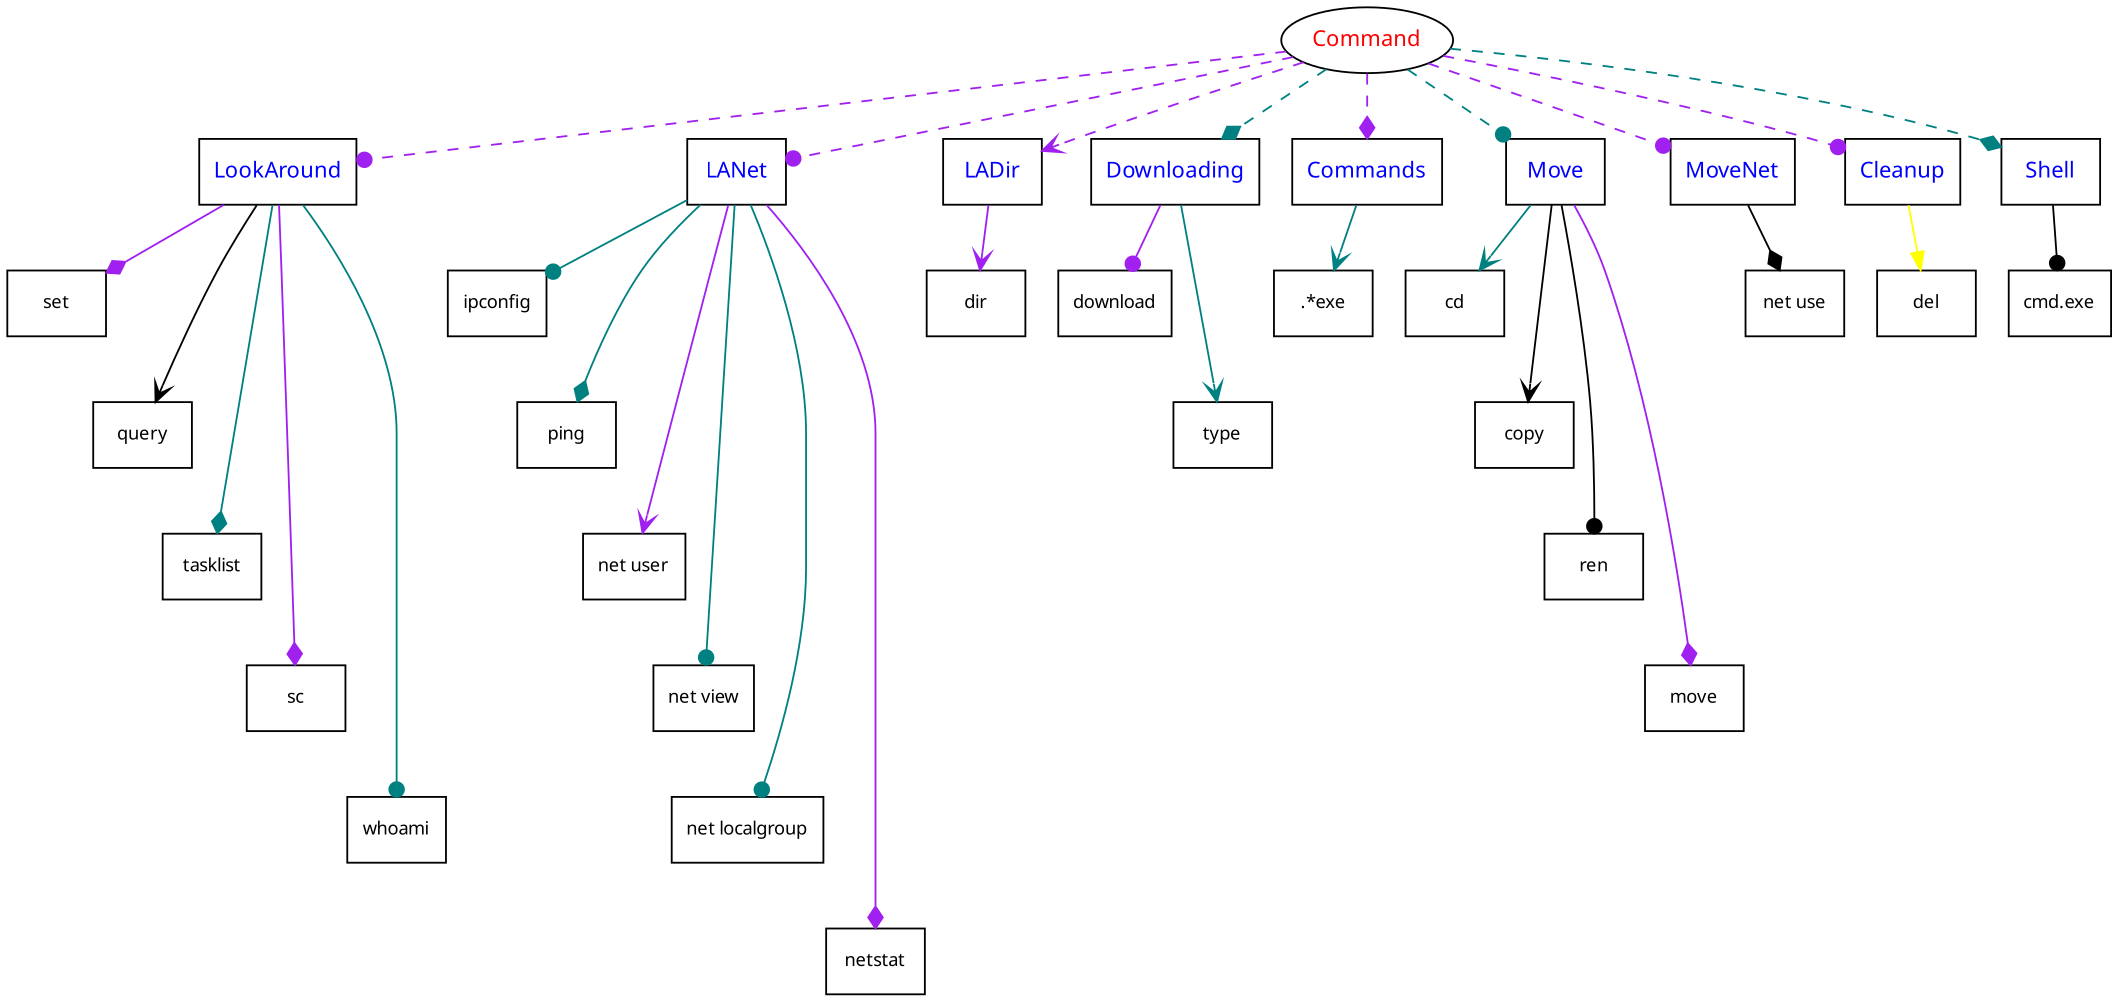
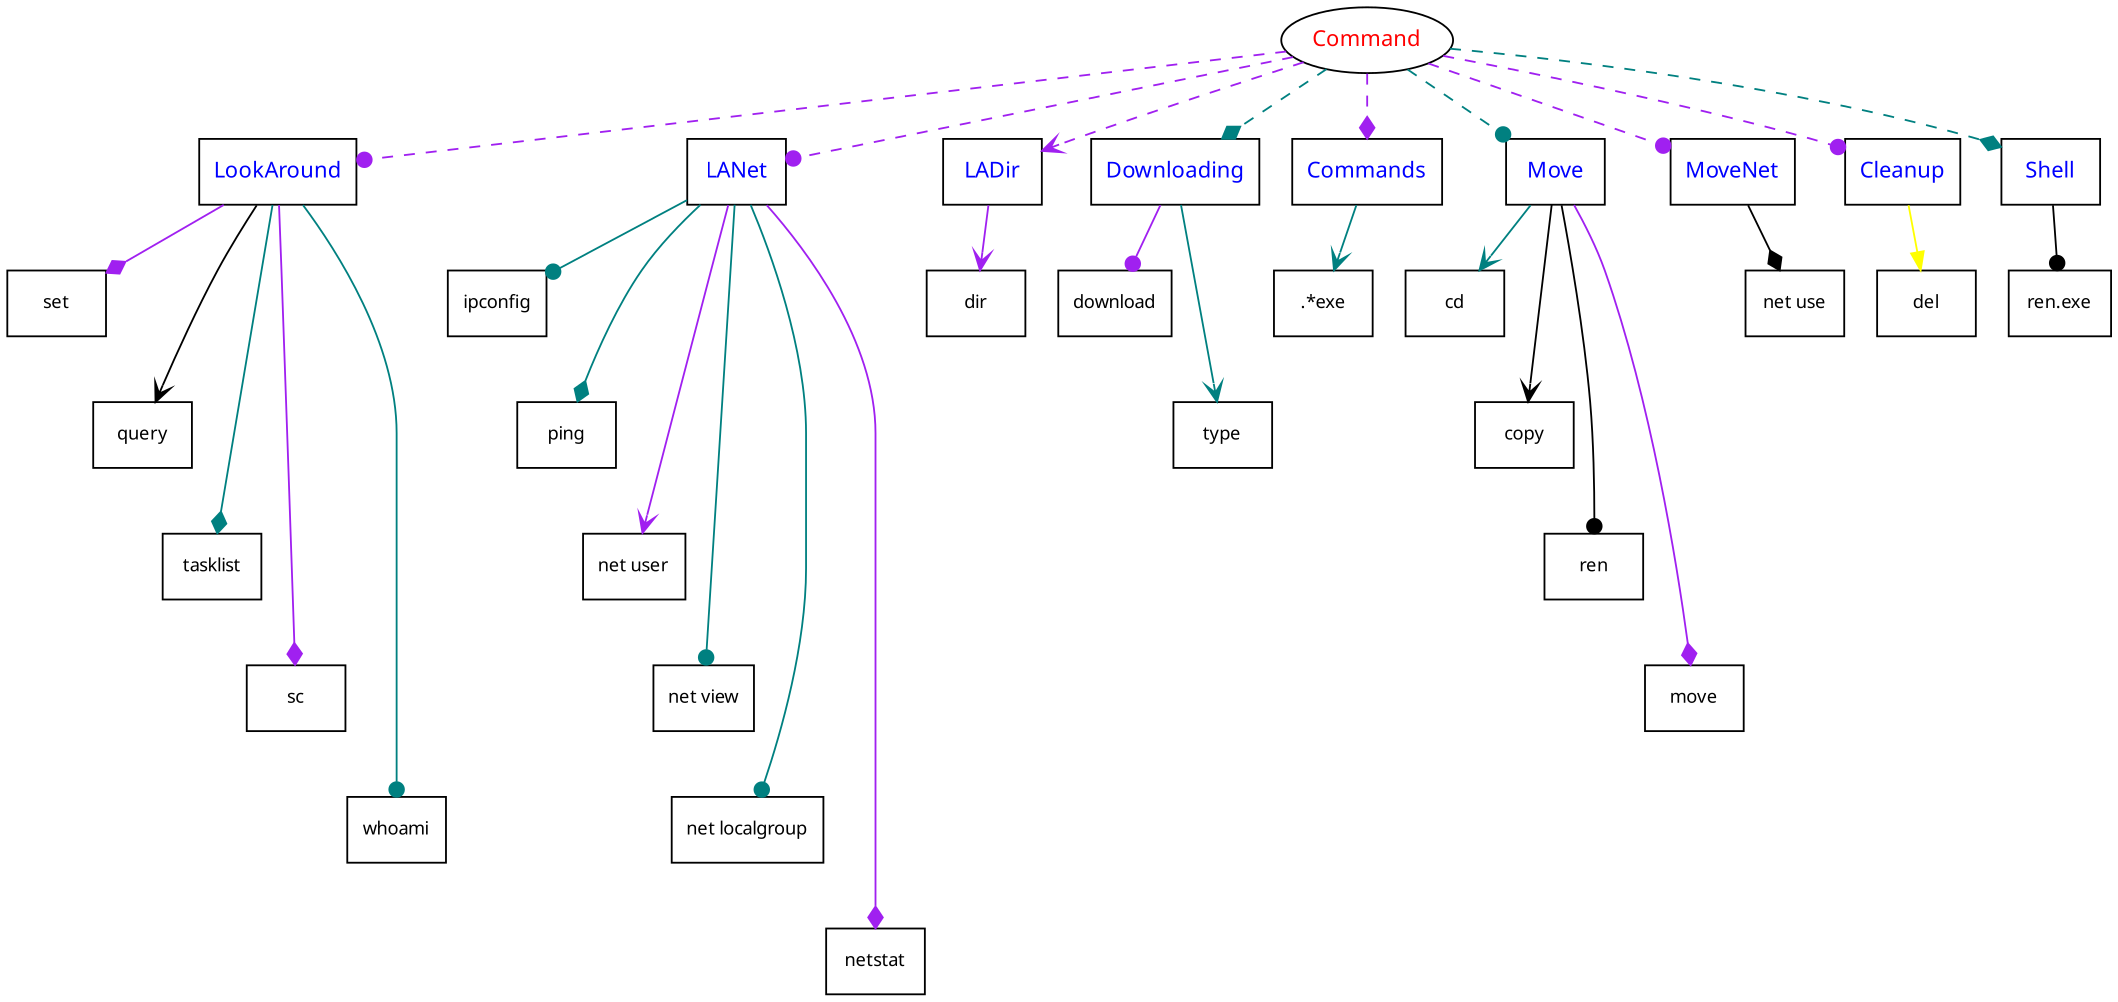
(2060, 303) -> (2060, 303)
